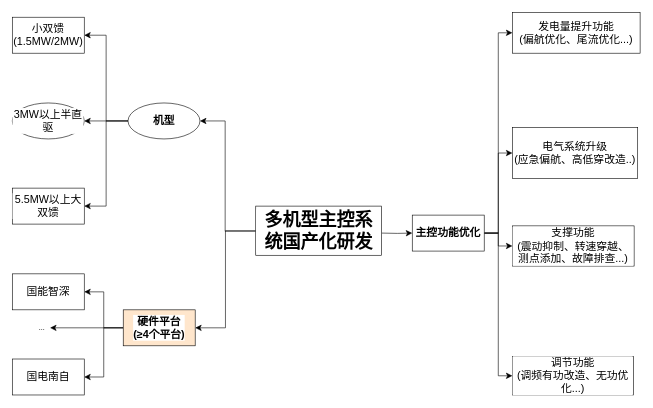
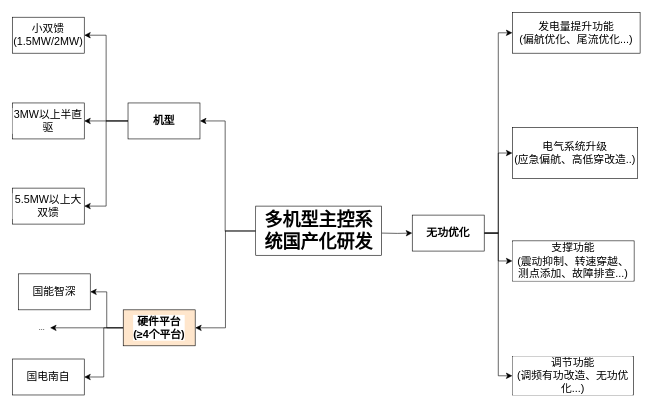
(48, 121) -> (48, 121)
(164, 121) -> (164, 121)
(449, 233) -> (449, 233)
(574, 246) -> (574, 261)
(48, 292) -> (54, 292)
